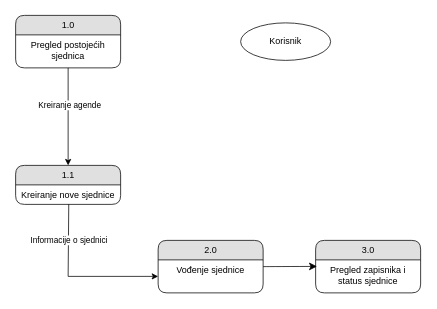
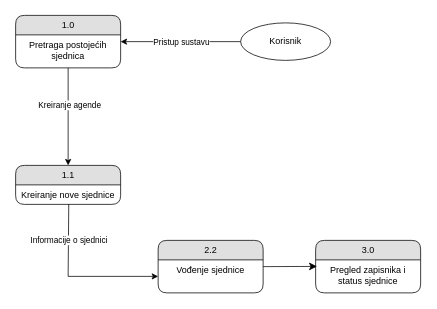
none -> (183, 42)
(68, 51) -> (68, 51)
(211, 250) -> (211, 250)
